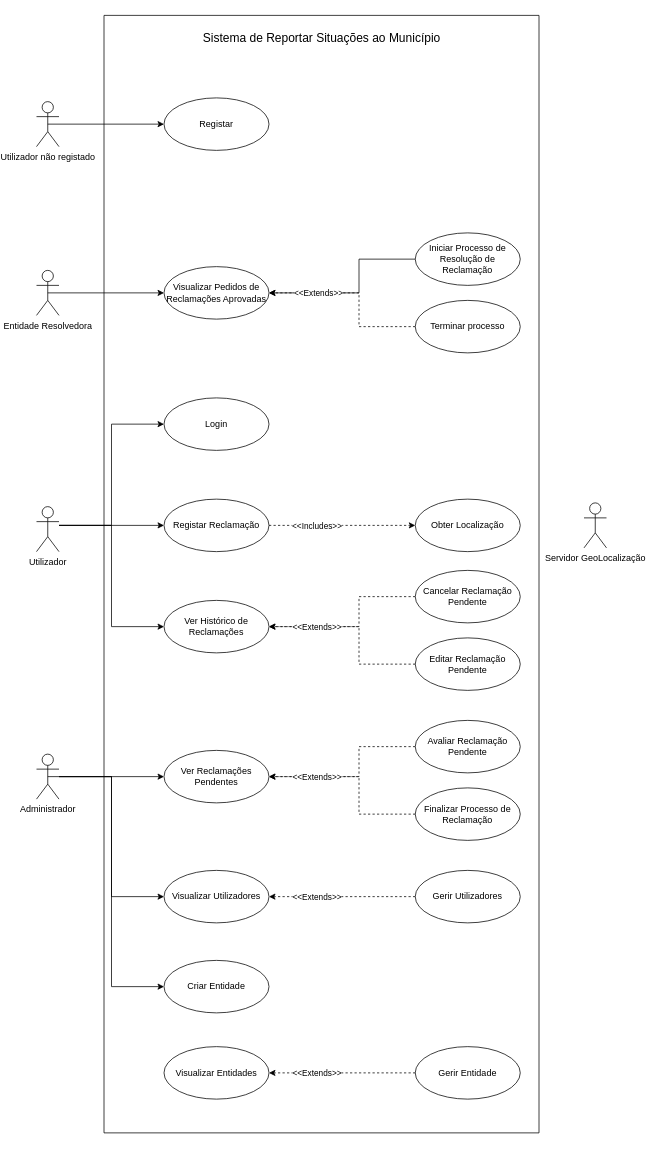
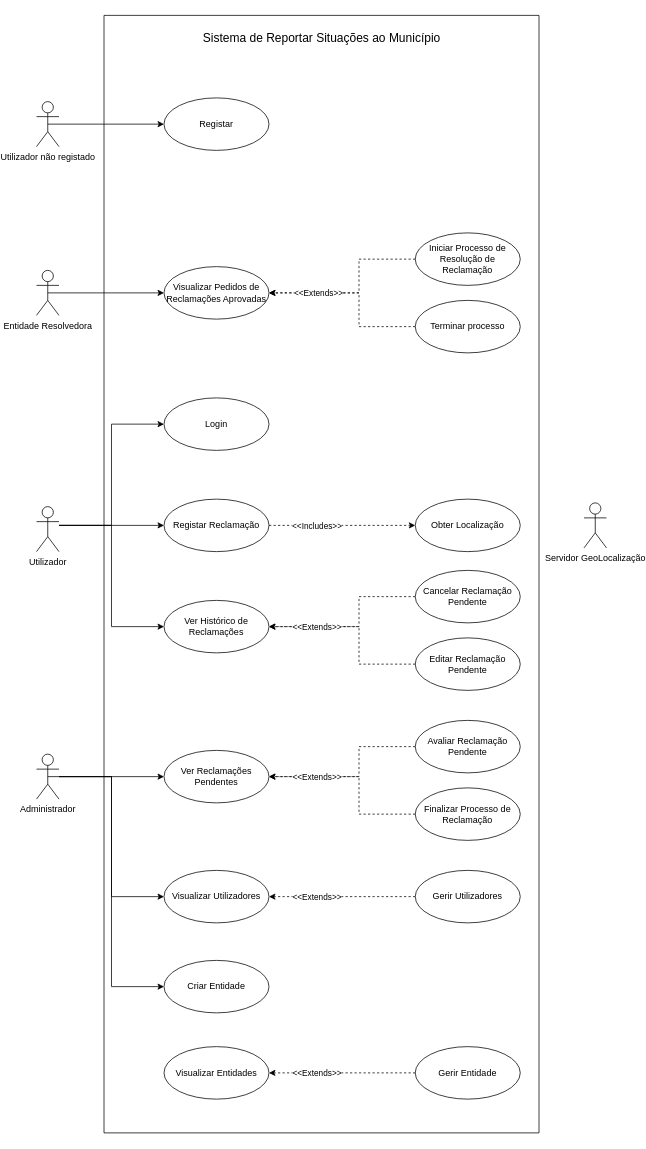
(371, 259) -> (371, 259)
